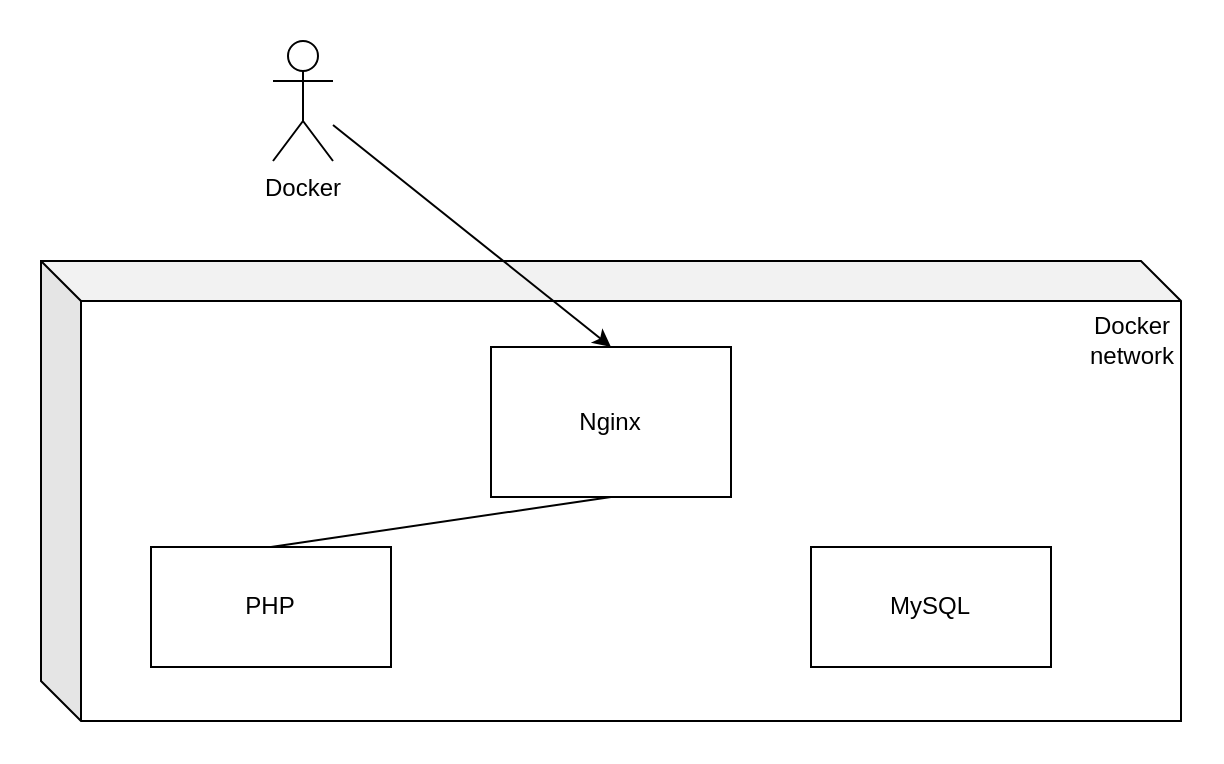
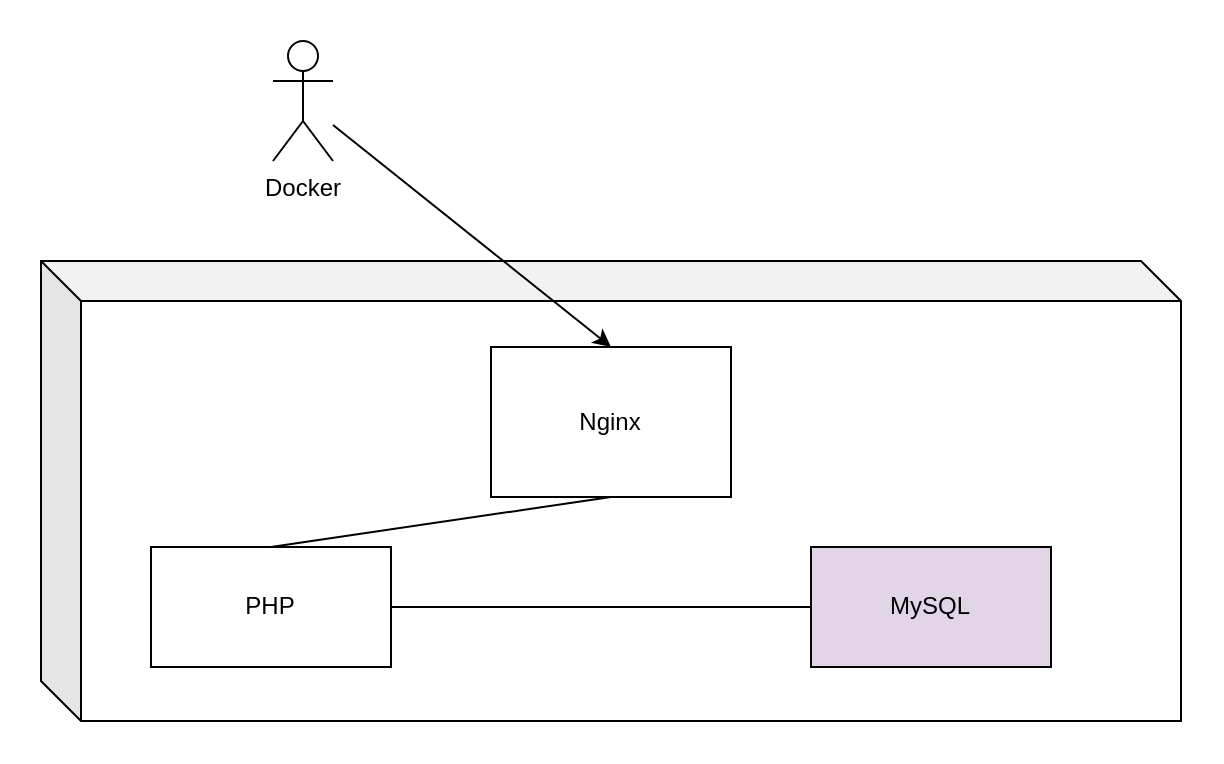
(1133, 341) -> none
none -> (601, 607)
(931, 607) -> (931, 607)
